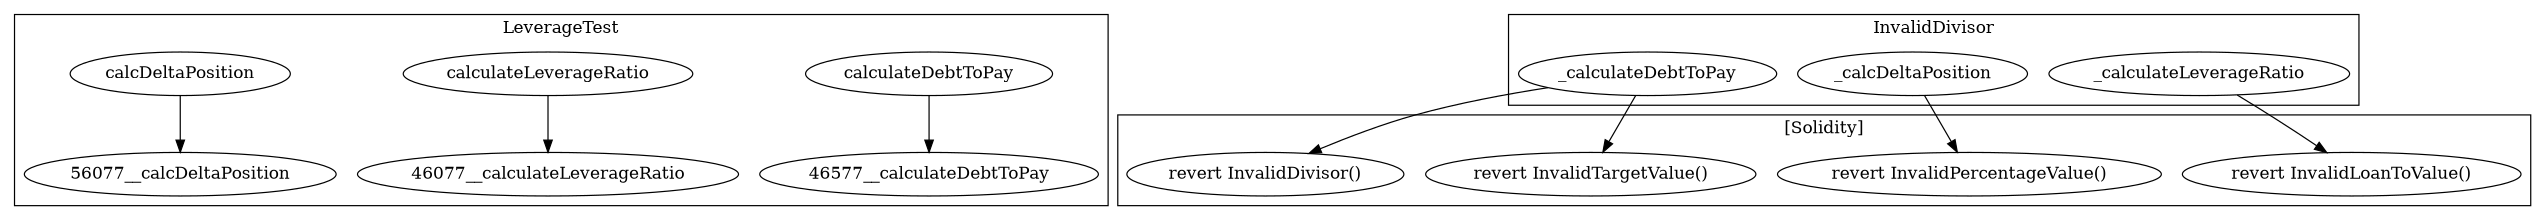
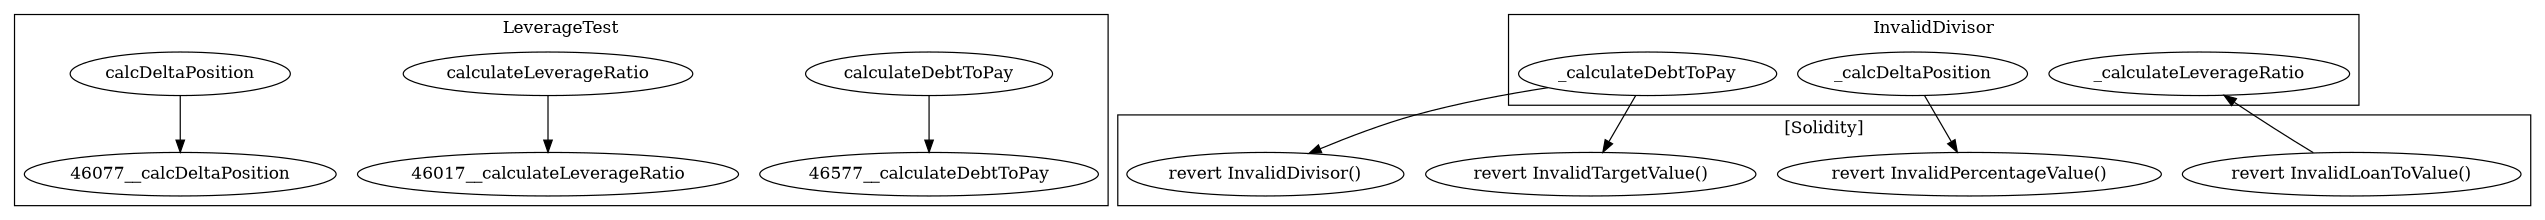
(2281, 122) -> (2274, 128)
(180, 174) -> (180, 174)
(548, 174) -> (548, 174)
